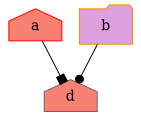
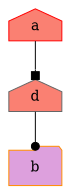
(89, 60) -> (35, 127)
